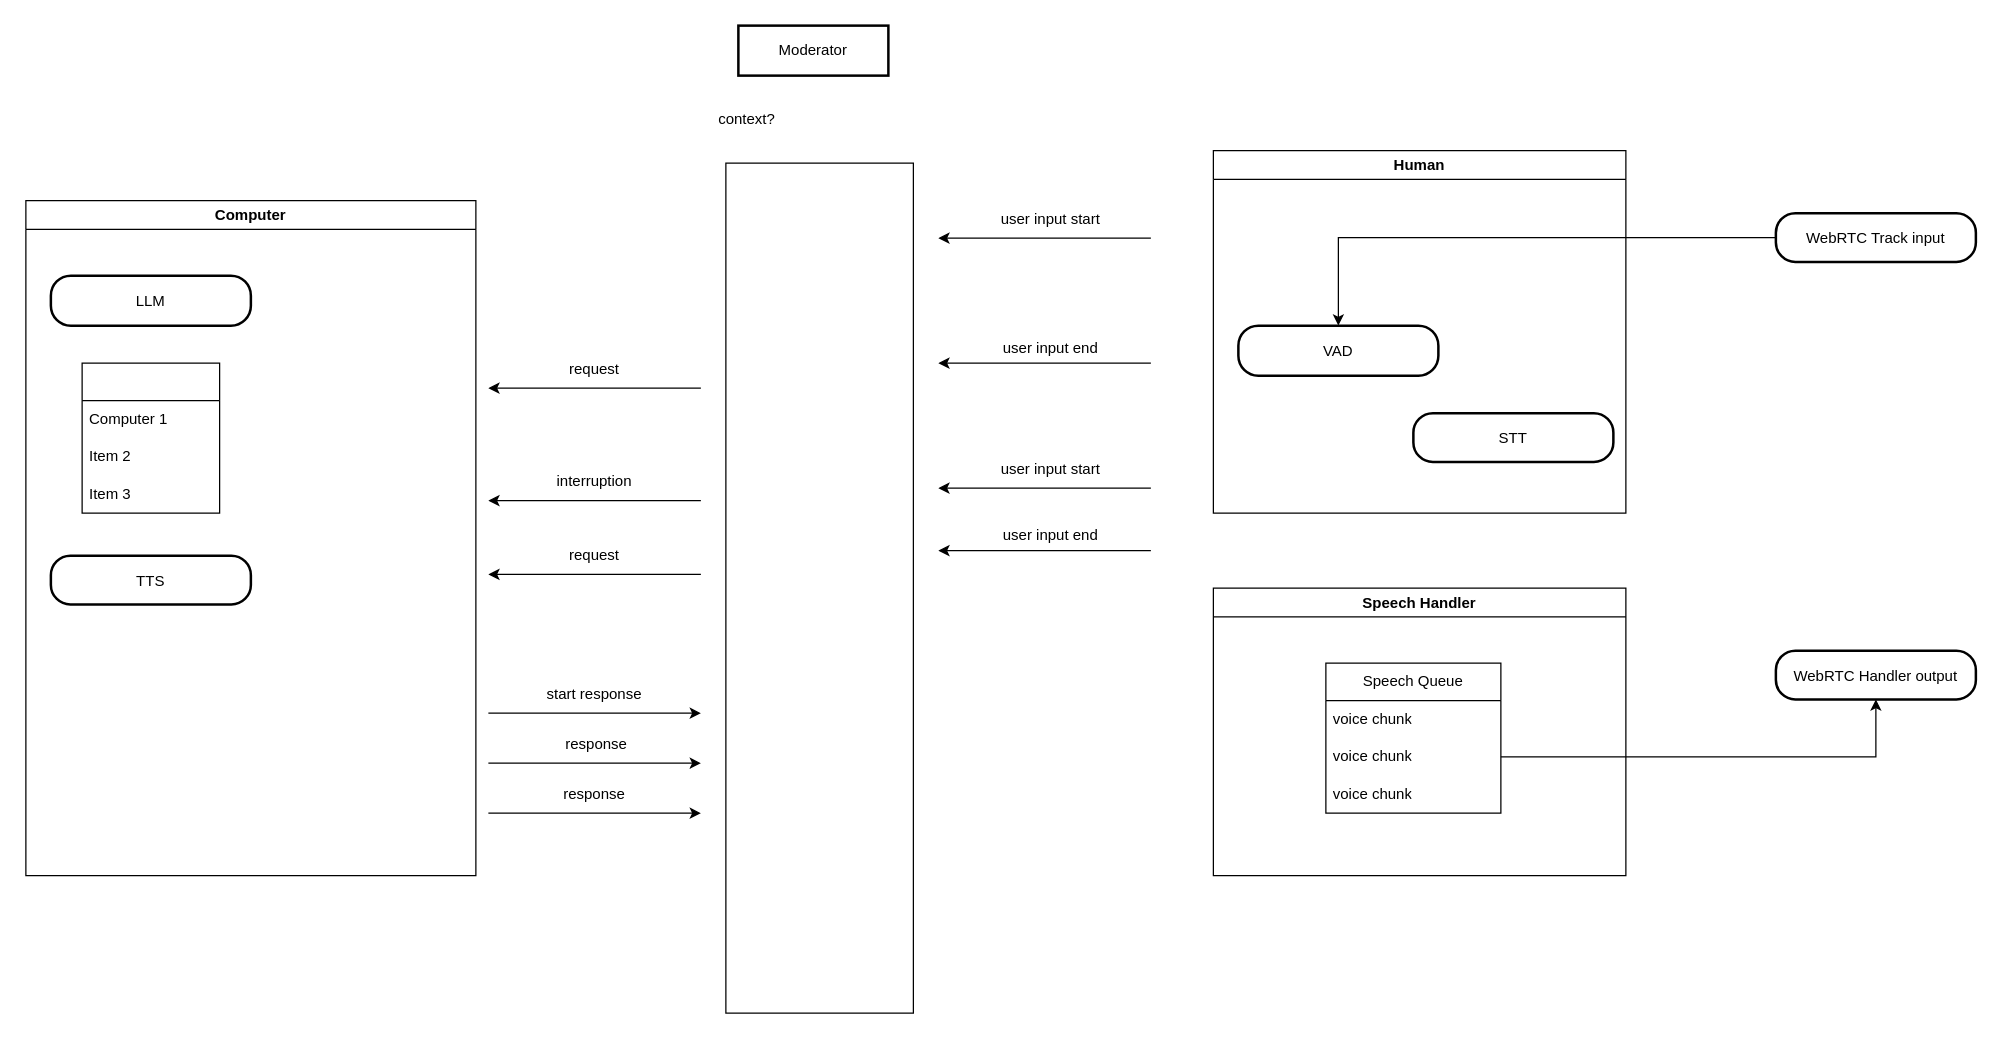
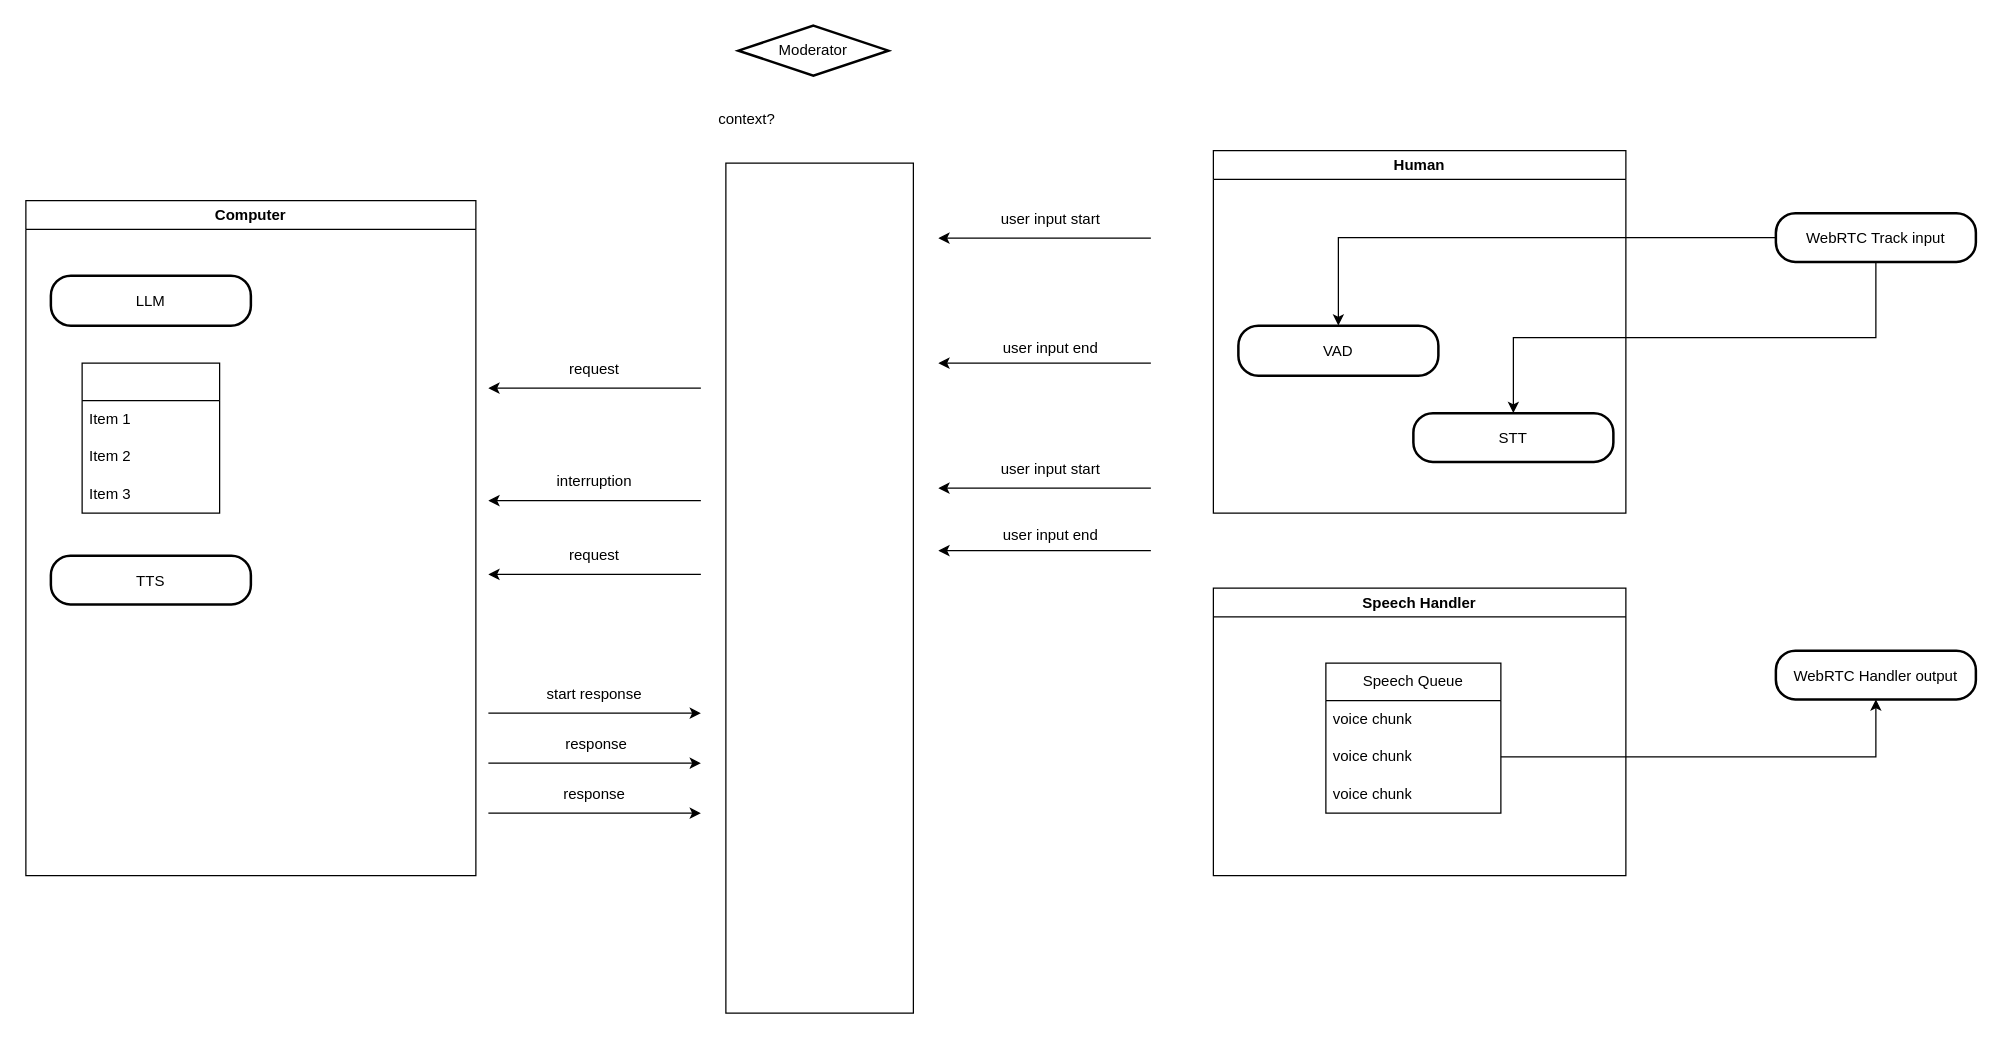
(813, 51) -> (813, 51)
none -> (1698, 338)
(129, 419) -> (113, 419)
